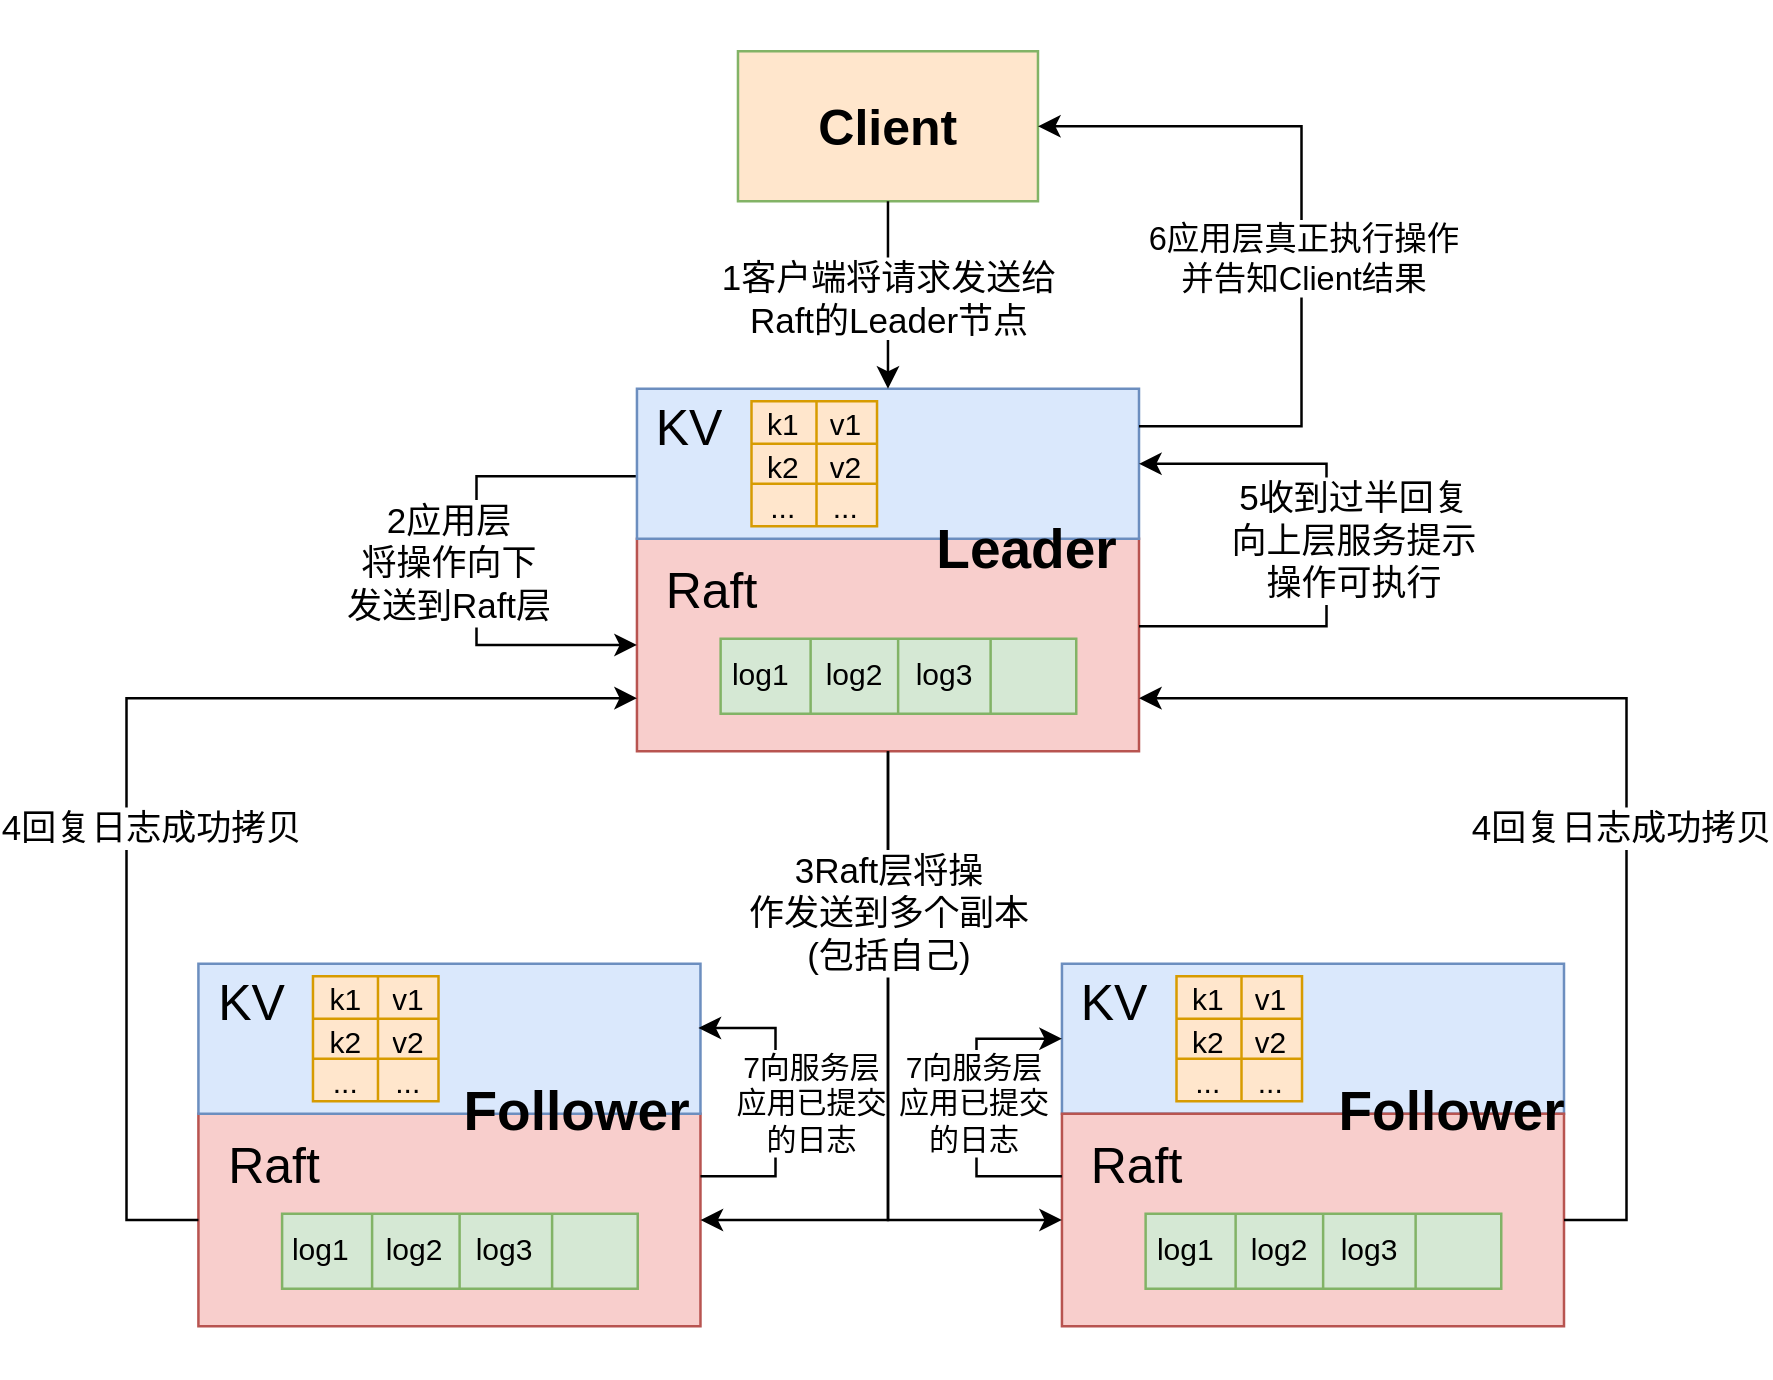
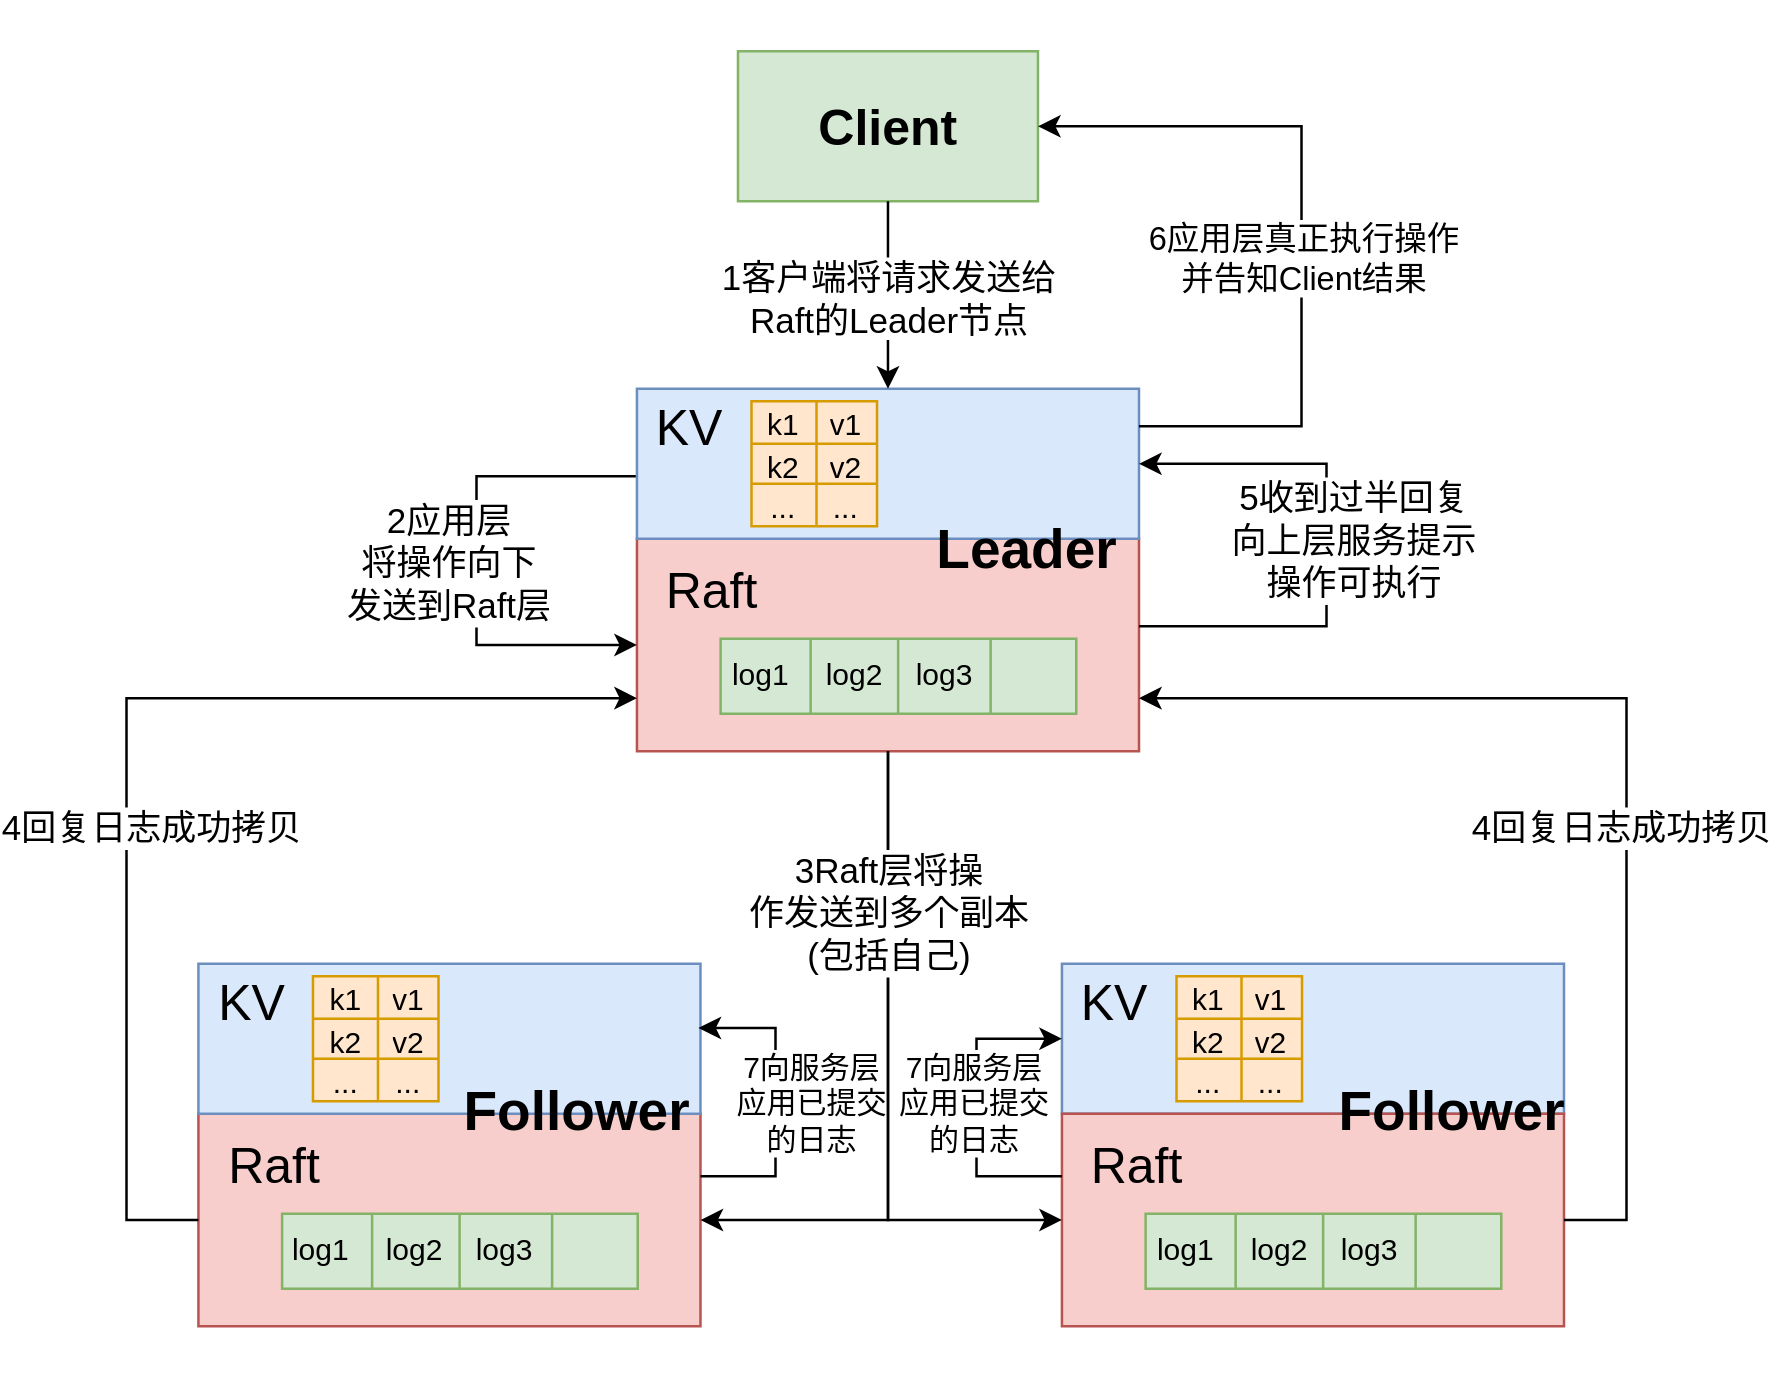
(888, 126) -> (888, 126)
